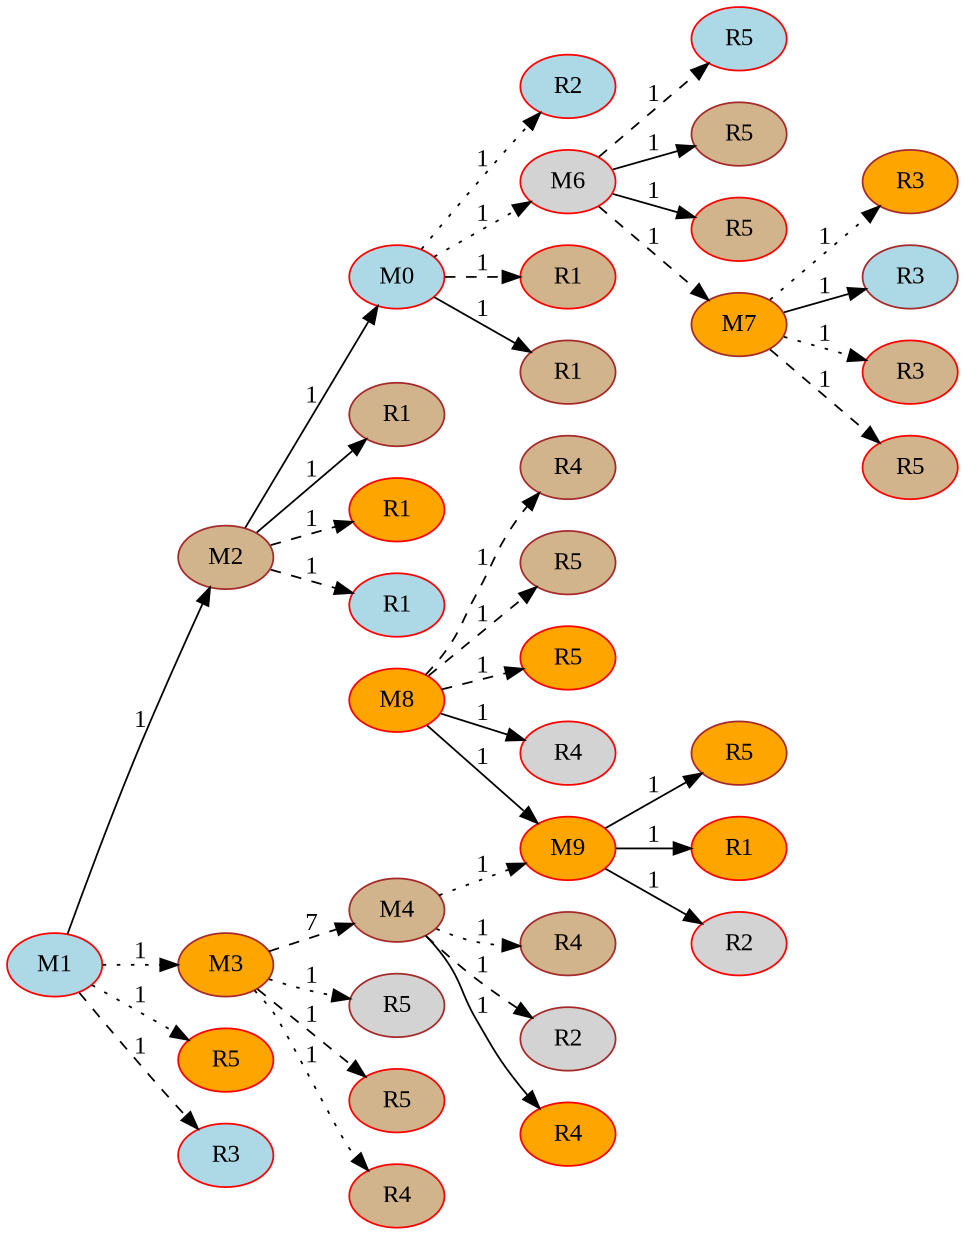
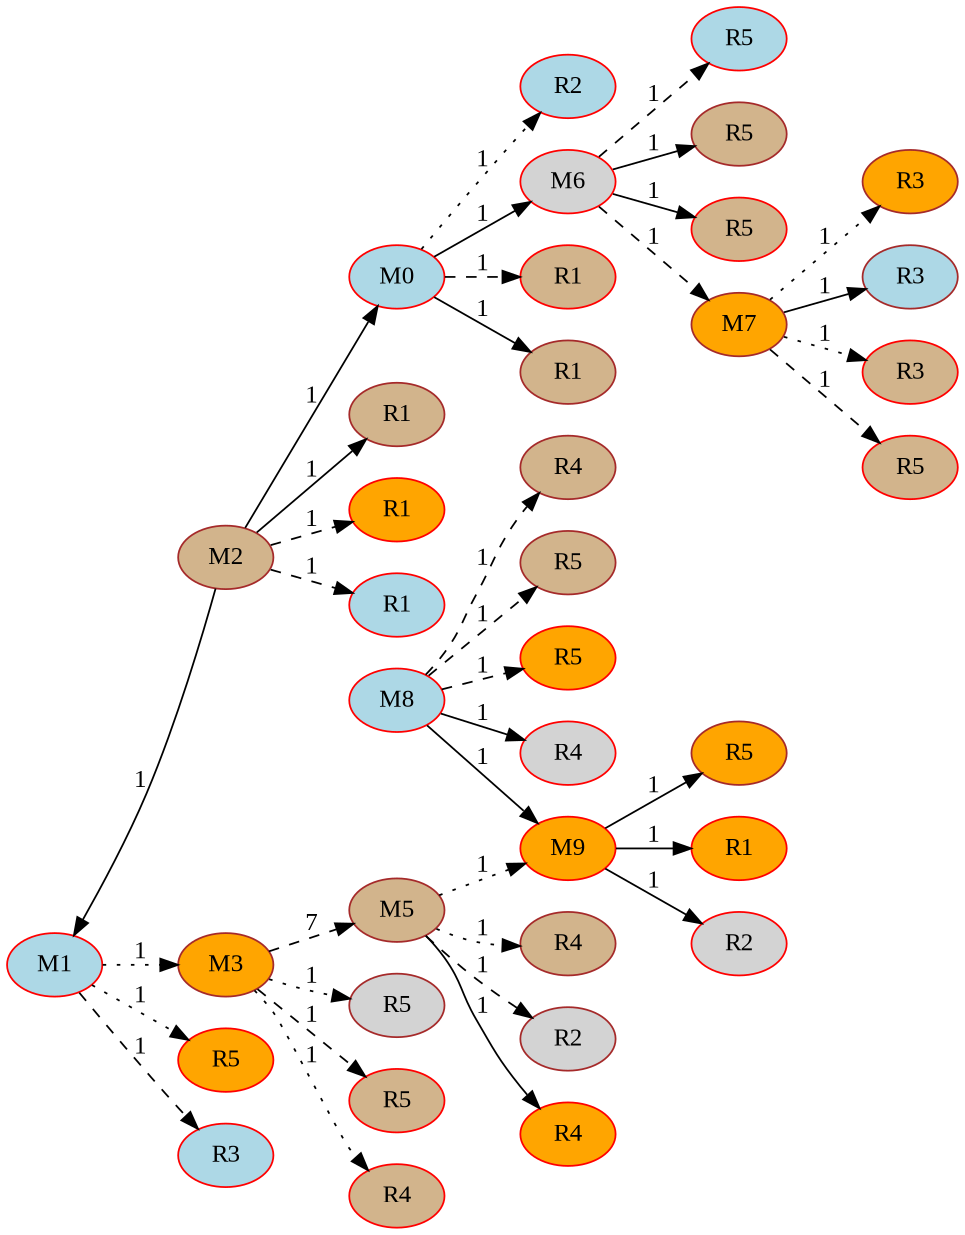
(475, 234) -> (475, 234)
(397, 700) -> (397, 700)
(131, 767) -> (160, 759)
(397, 910) -> (397, 910)
